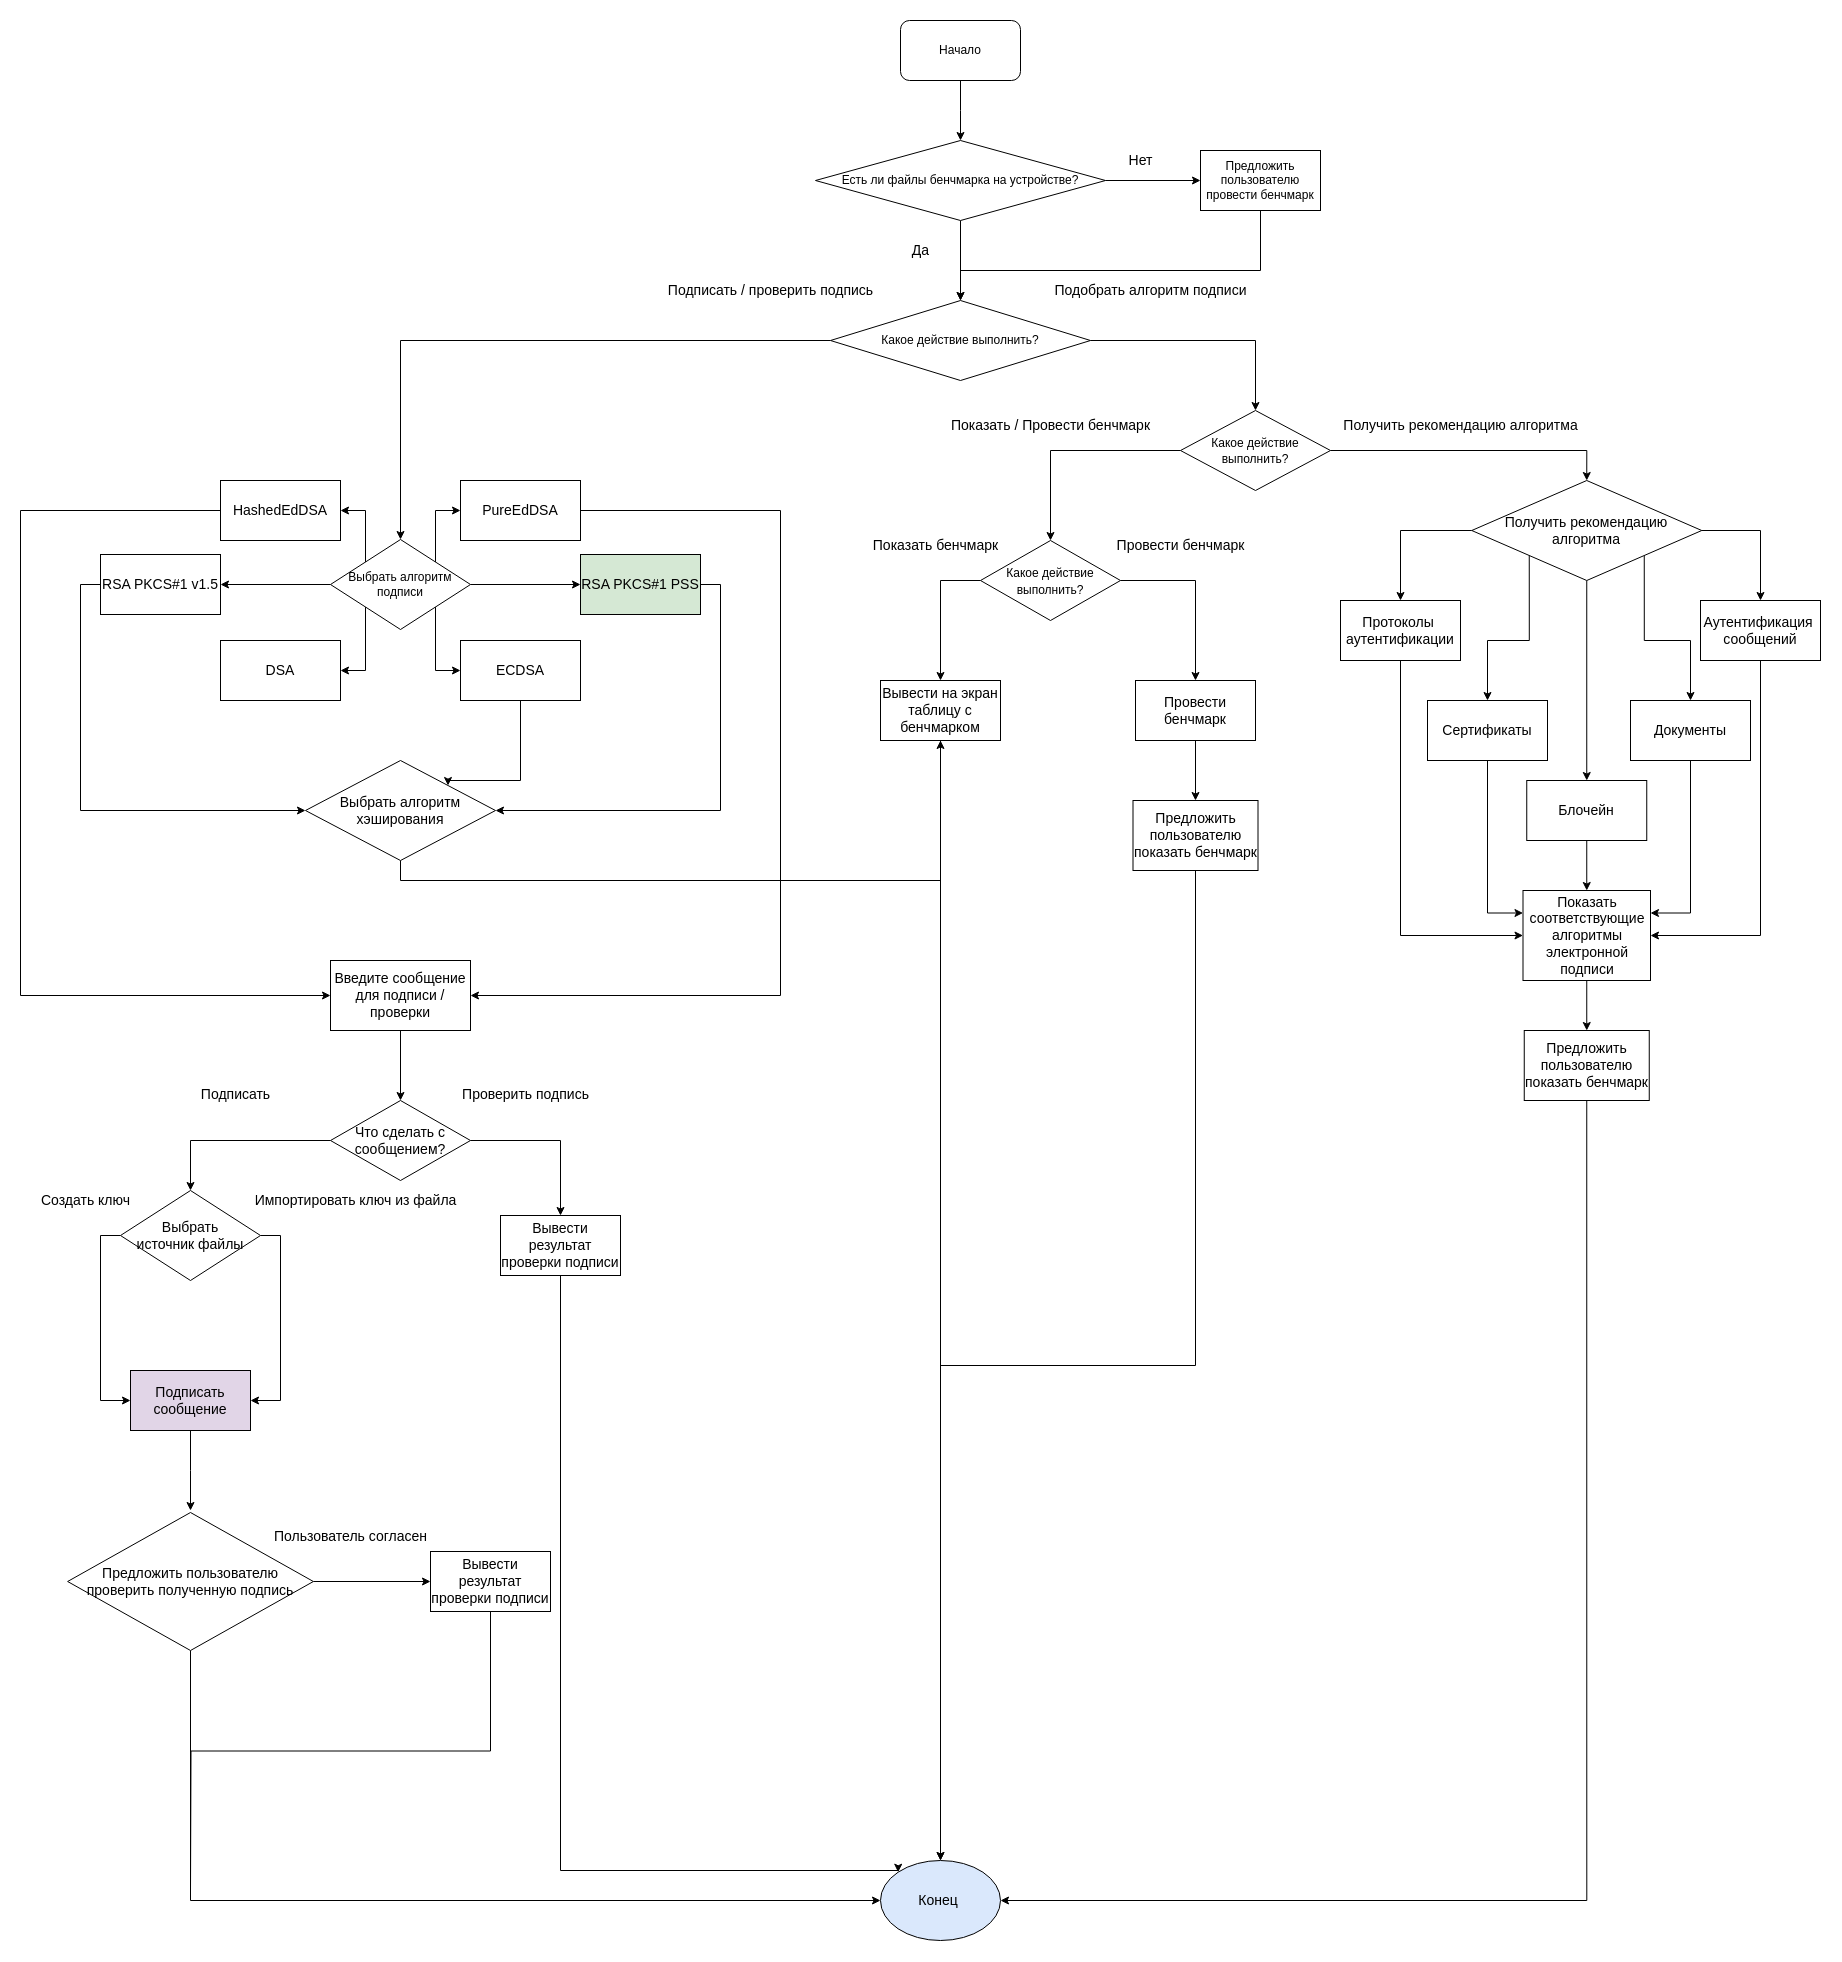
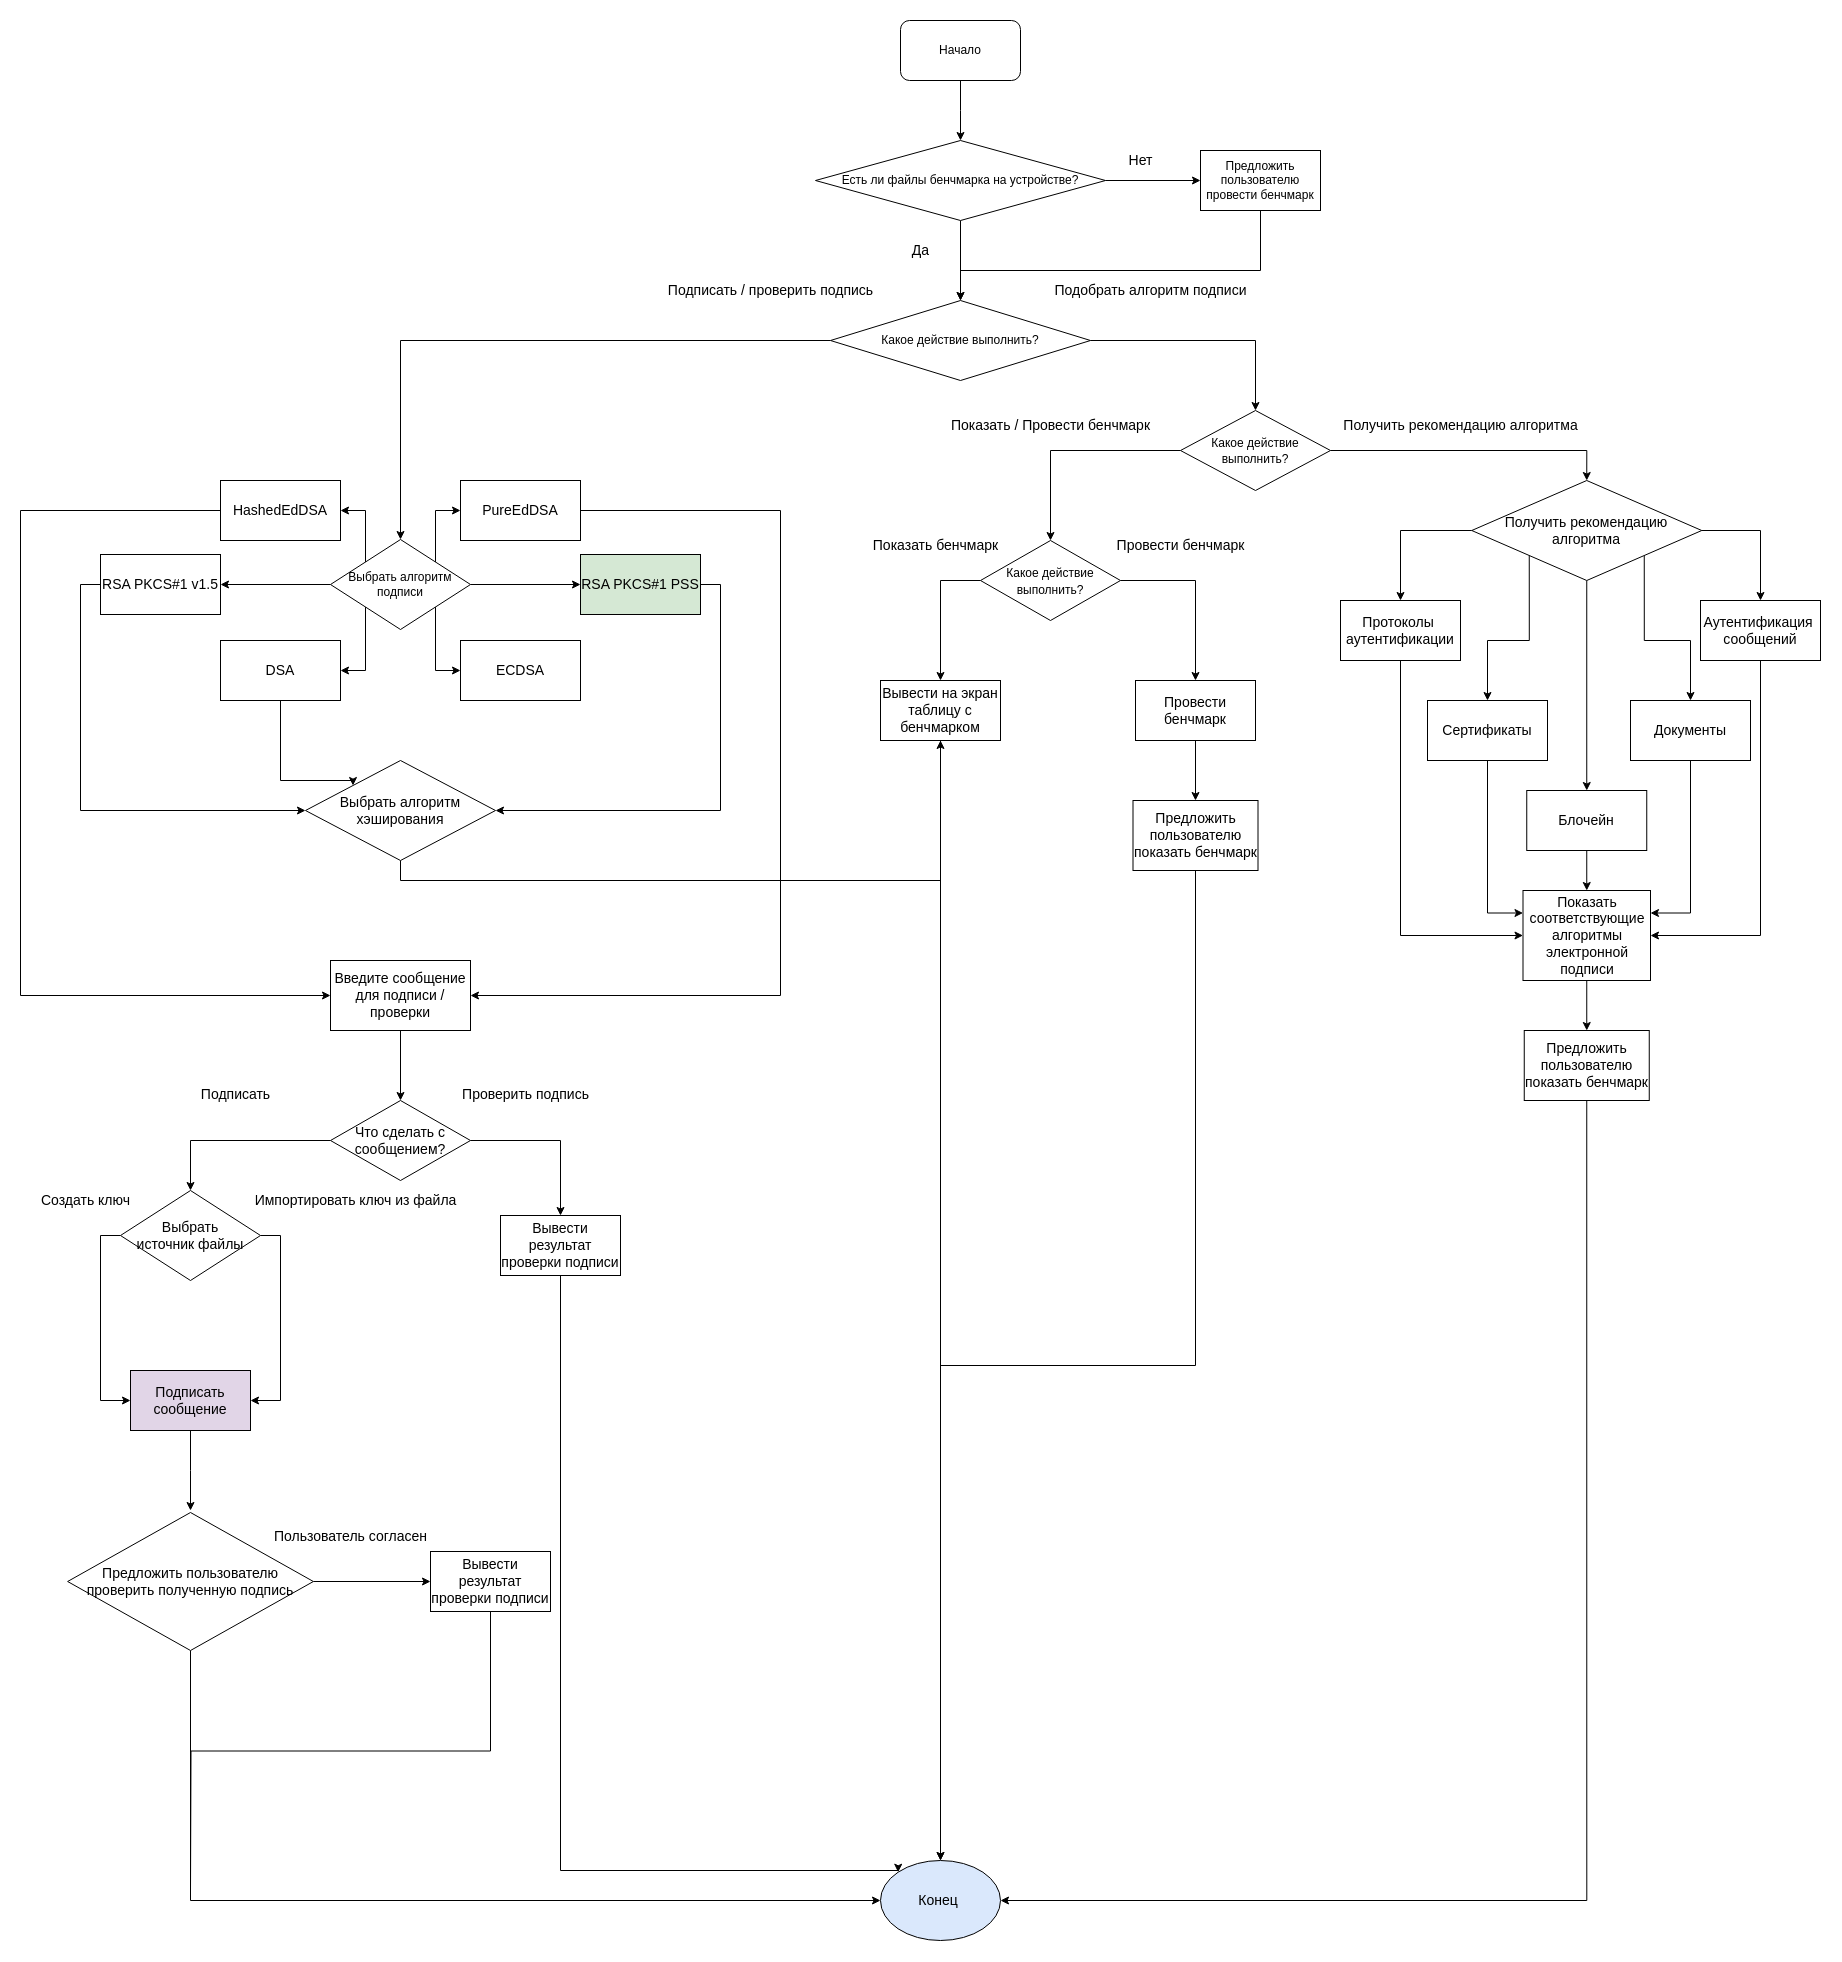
none -> (281, 777)
(521, 777) -> none
(1587, 811) -> (1587, 821)
